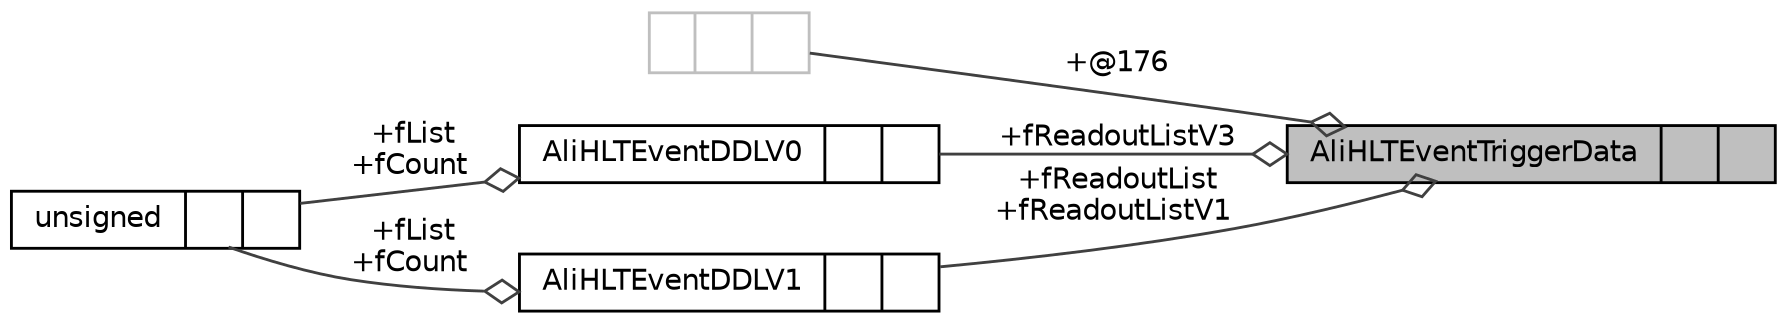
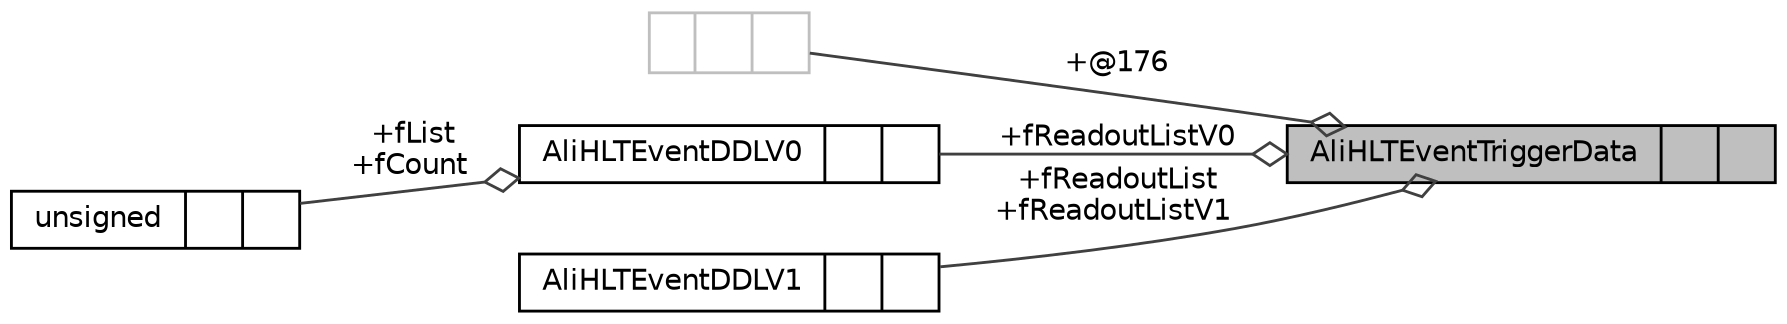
(1113, 138) -> (1113, 138)
(354, 280) -> none
